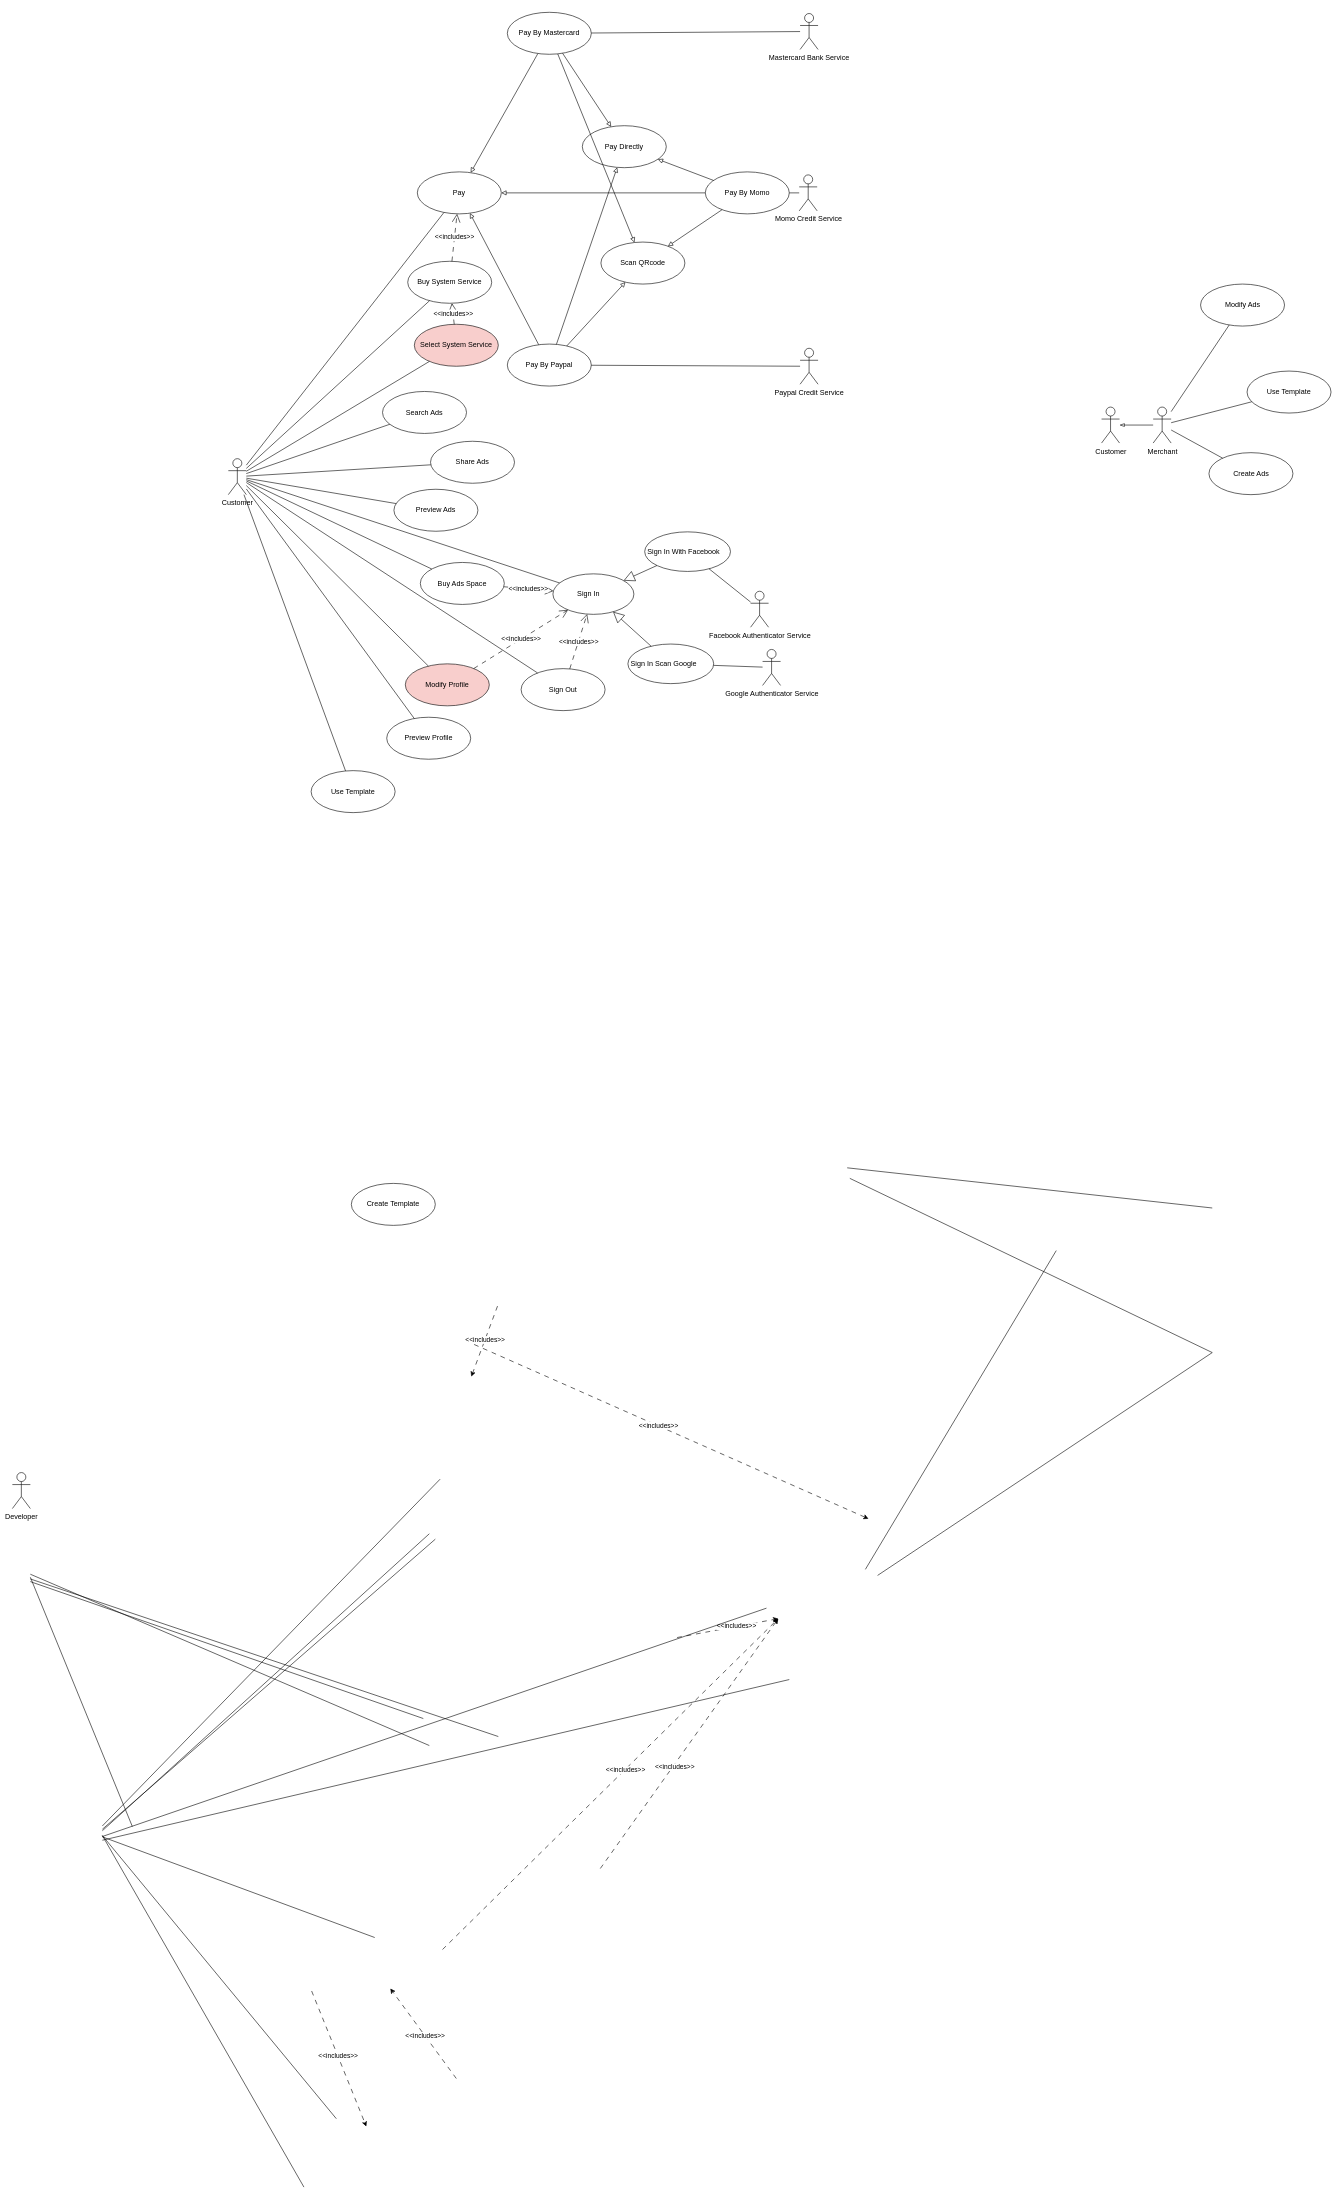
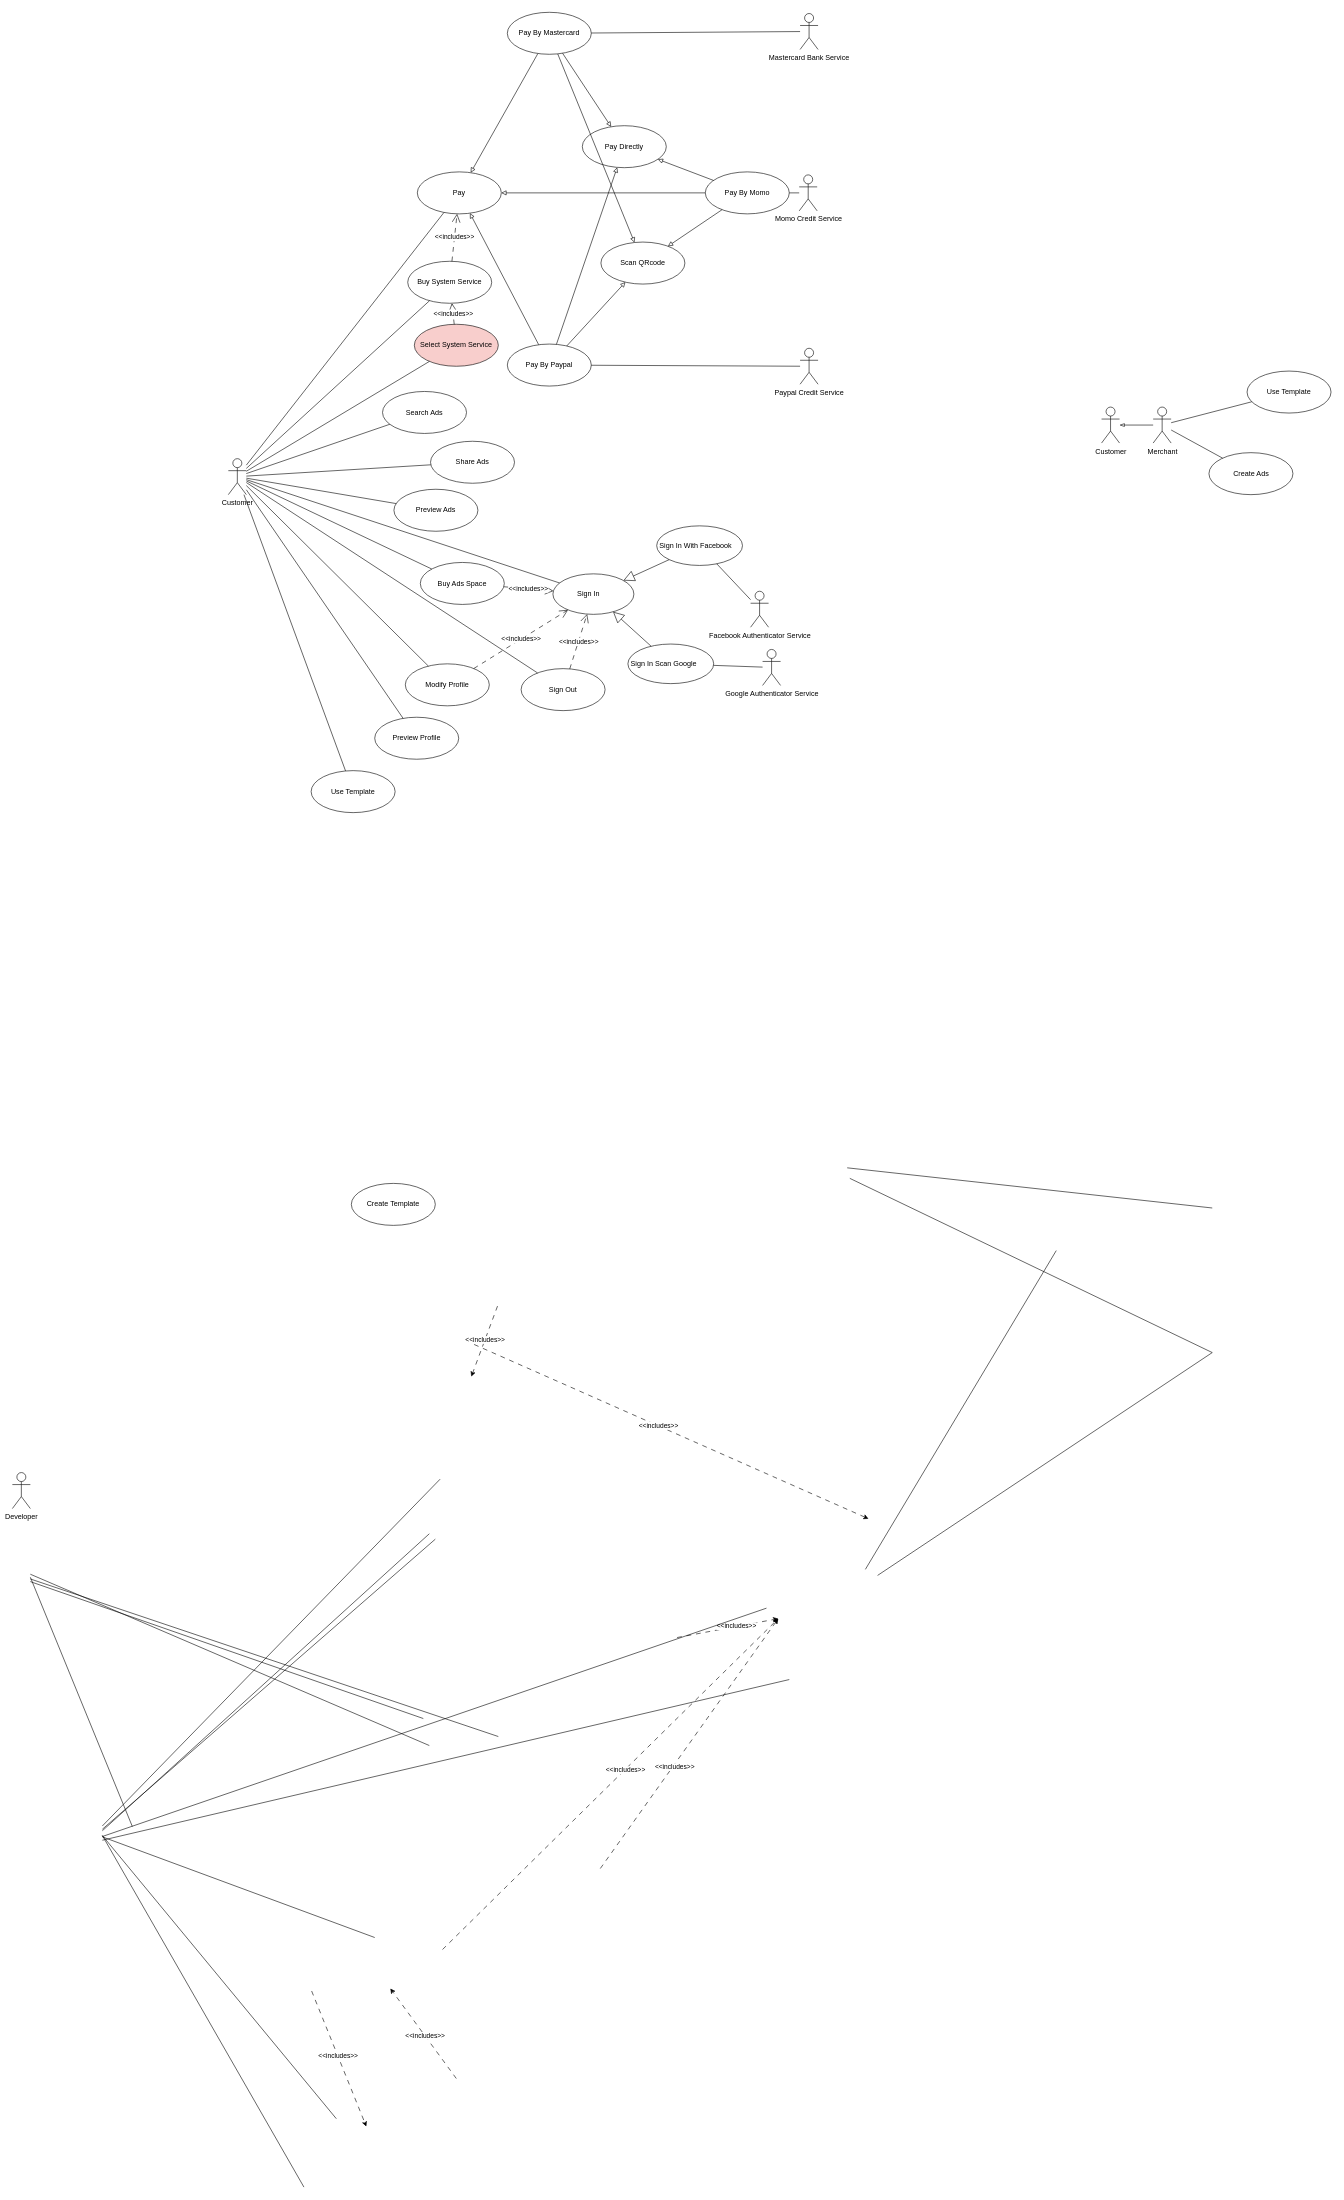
(1243, 305) -> none
(1200, 368) -> none
(688, 552) -> (700, 546)
(447, 685) -> (447, 685)
(429, 738) -> (417, 738)
